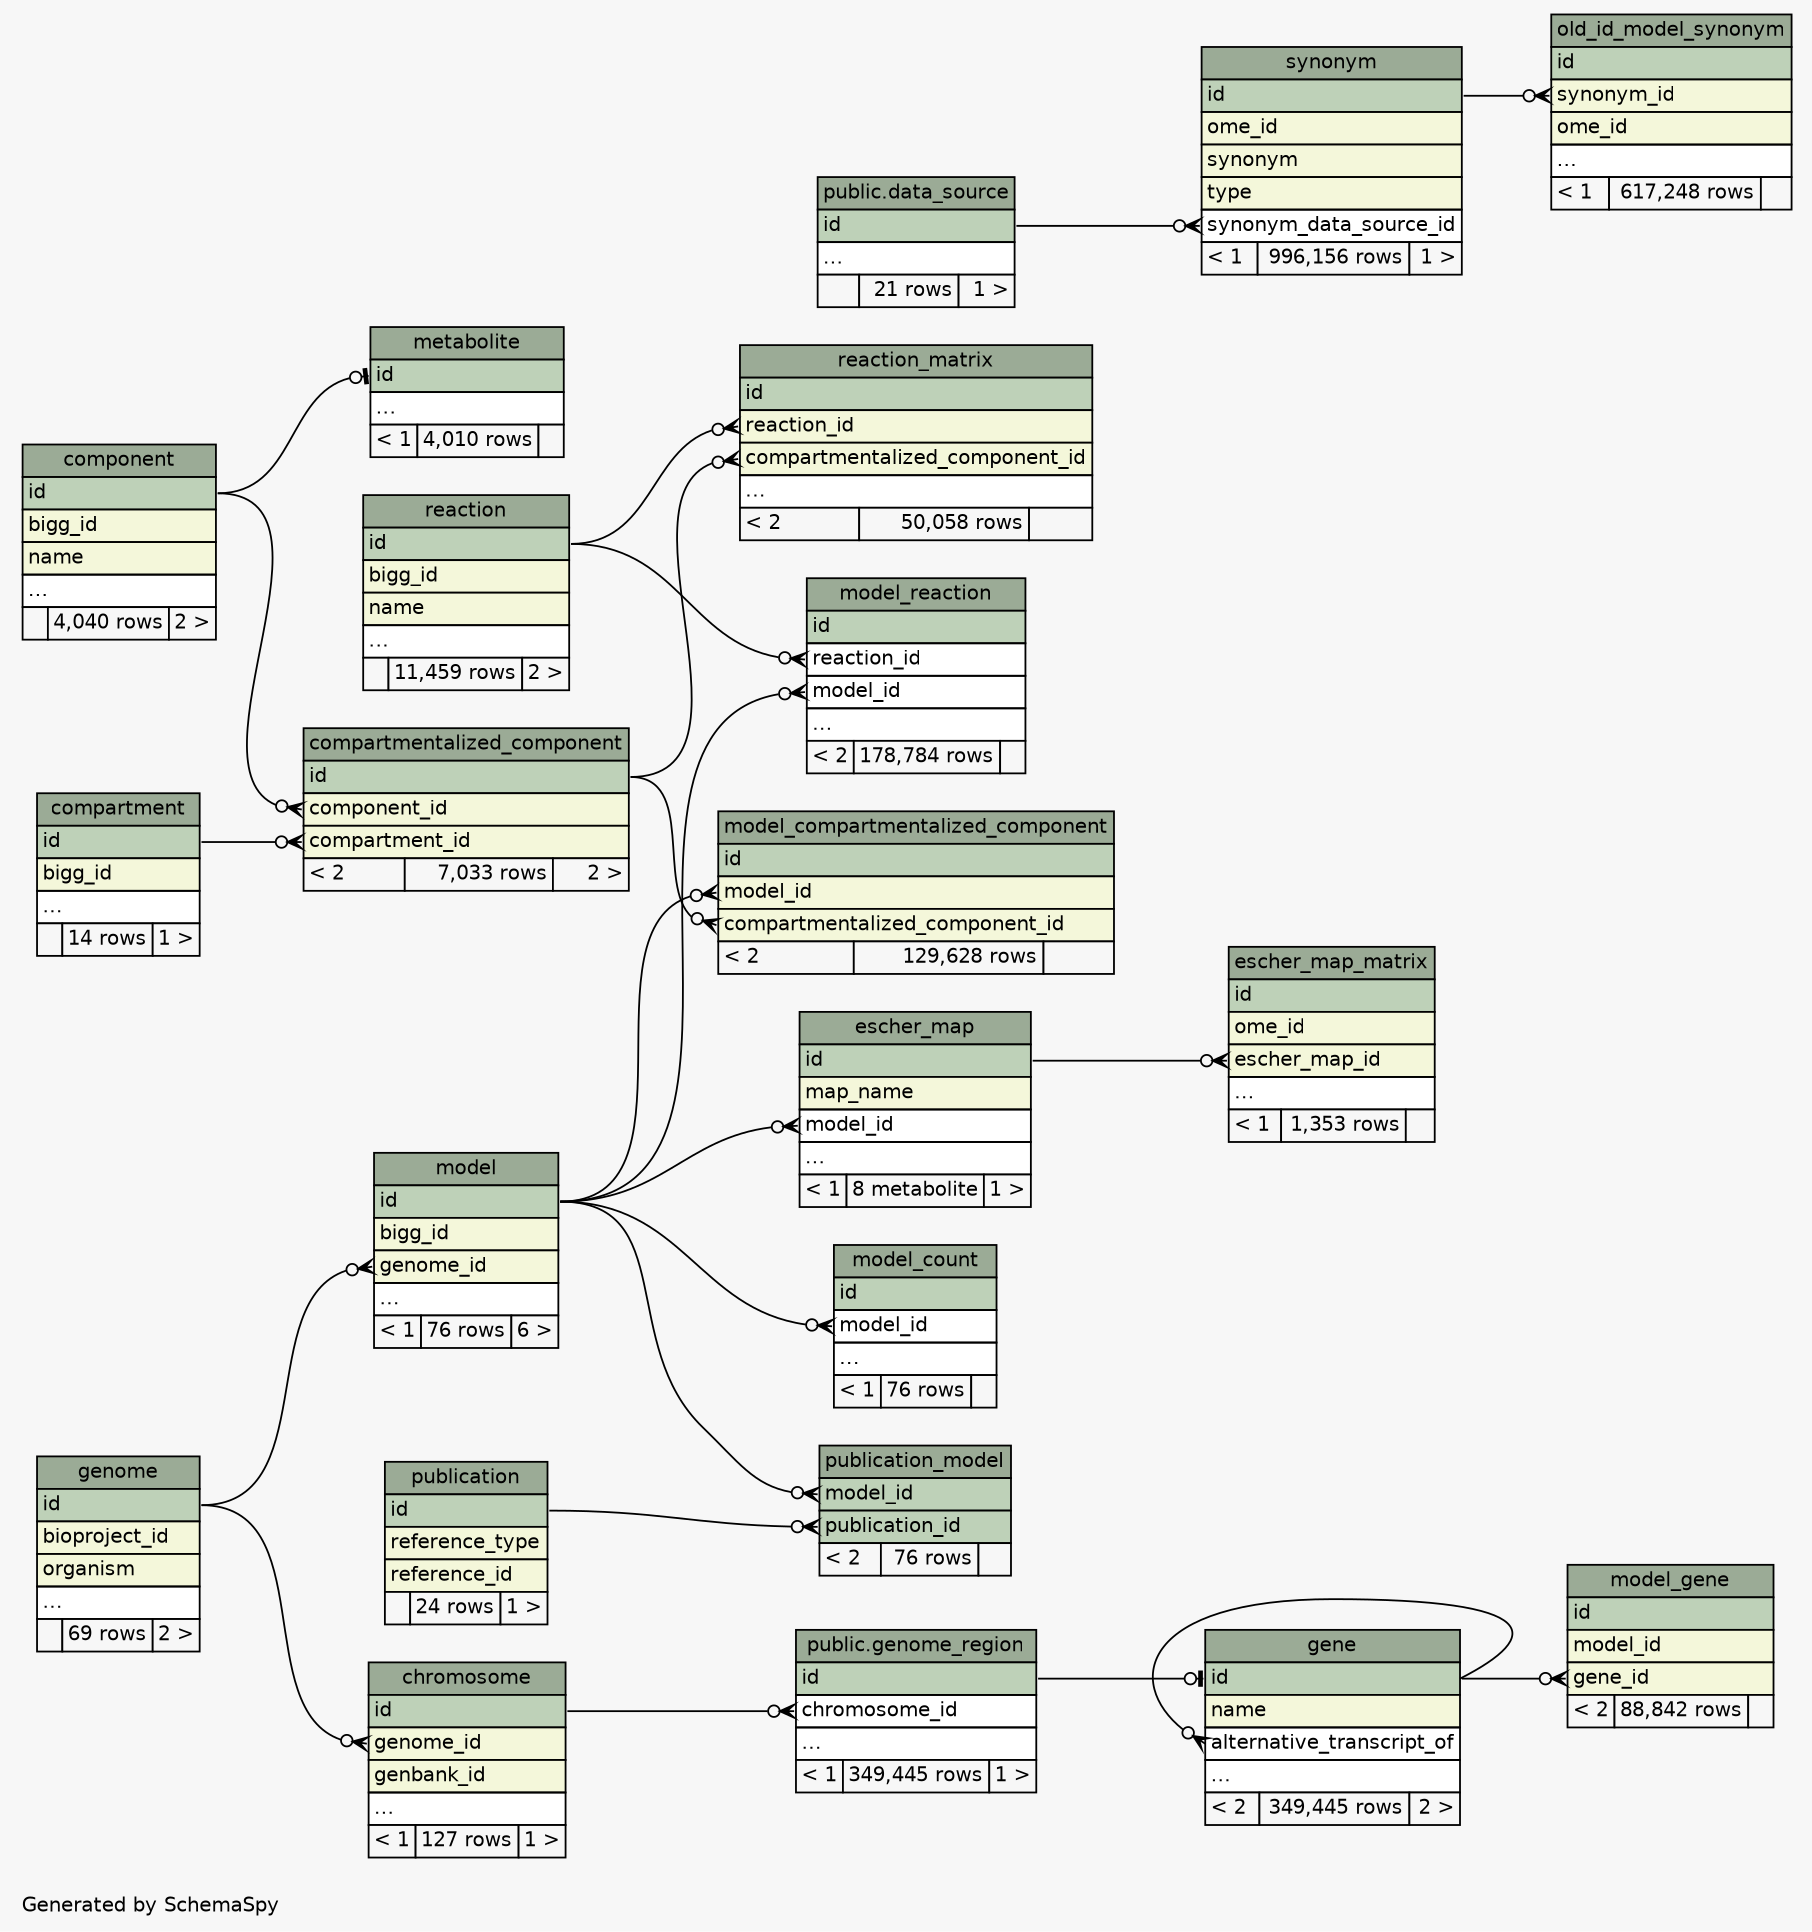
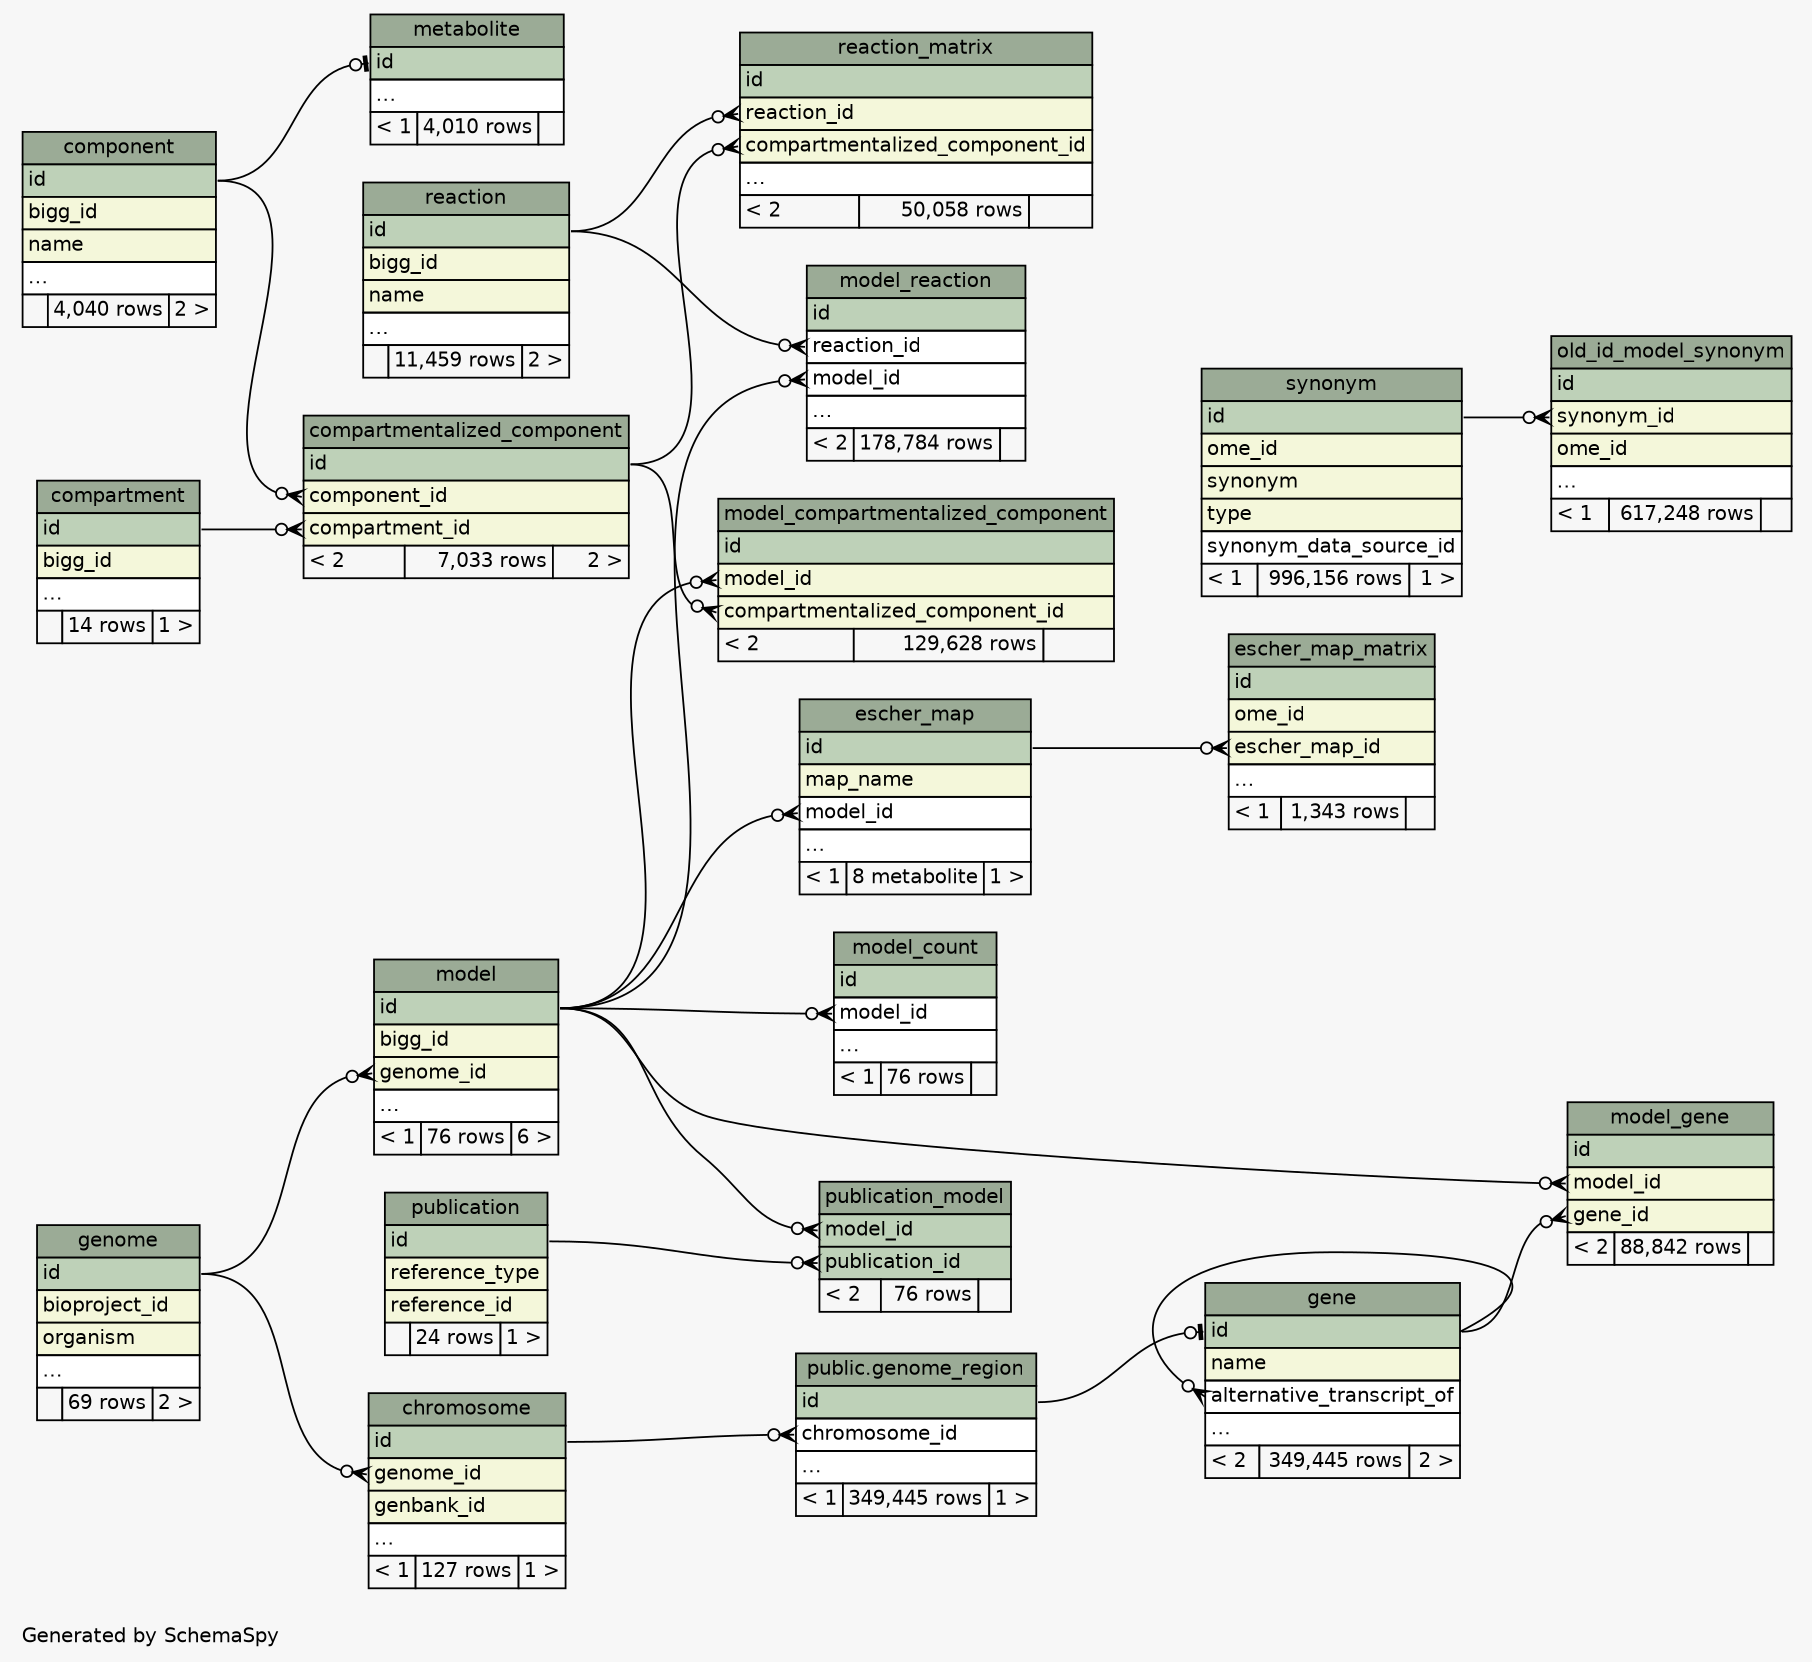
(915, 242) -> none
(1345, 1125) -> (1345, 812)
none -> (1028, 1154)
